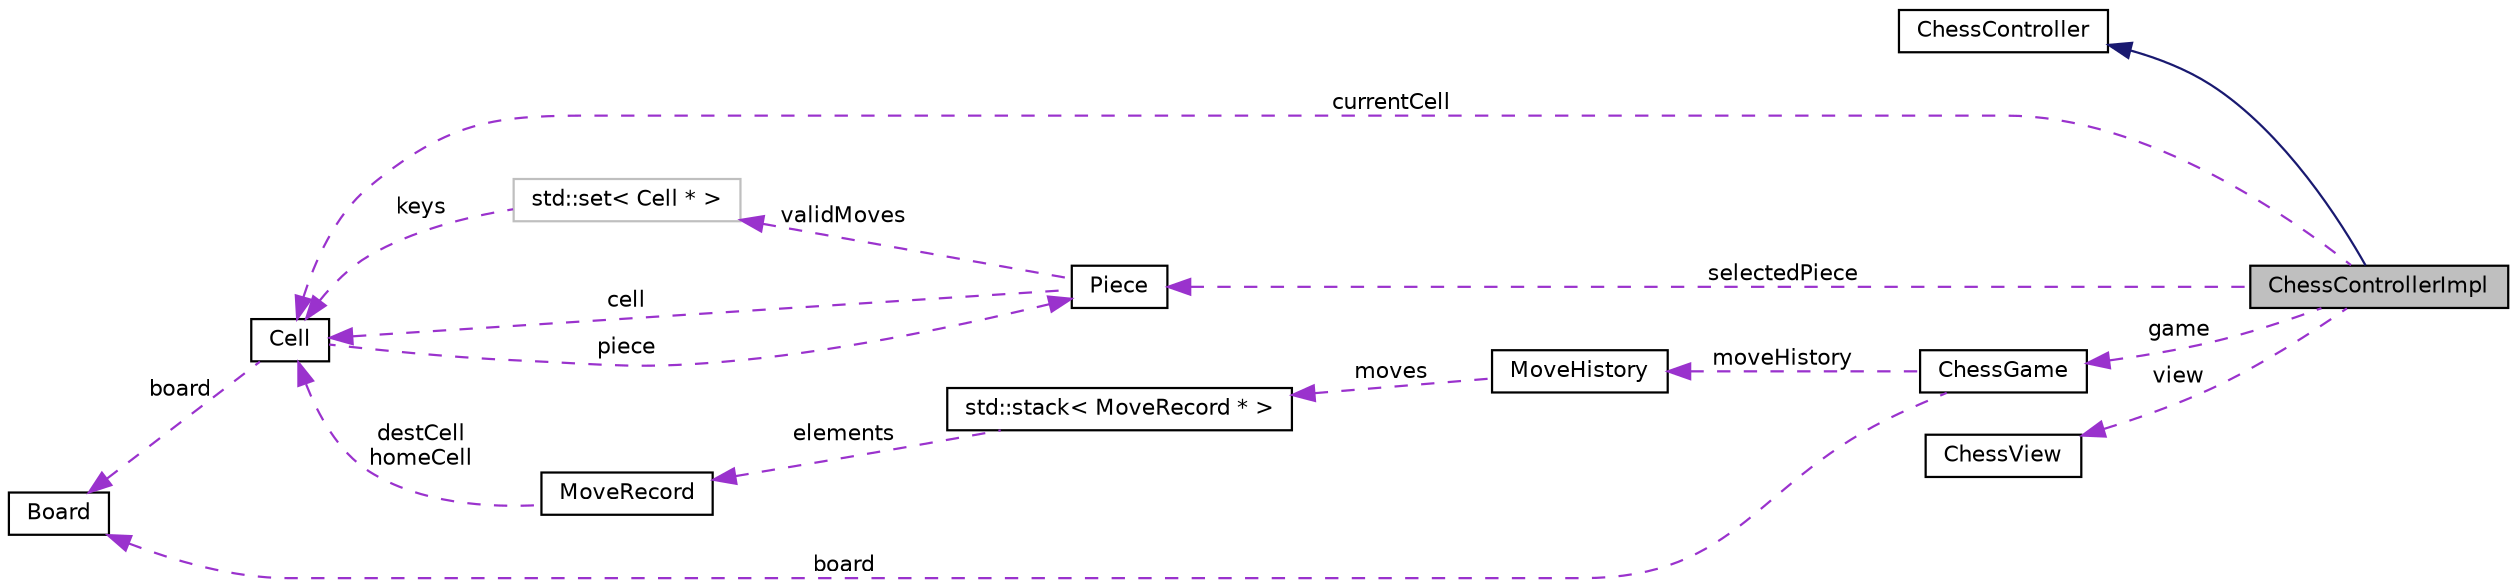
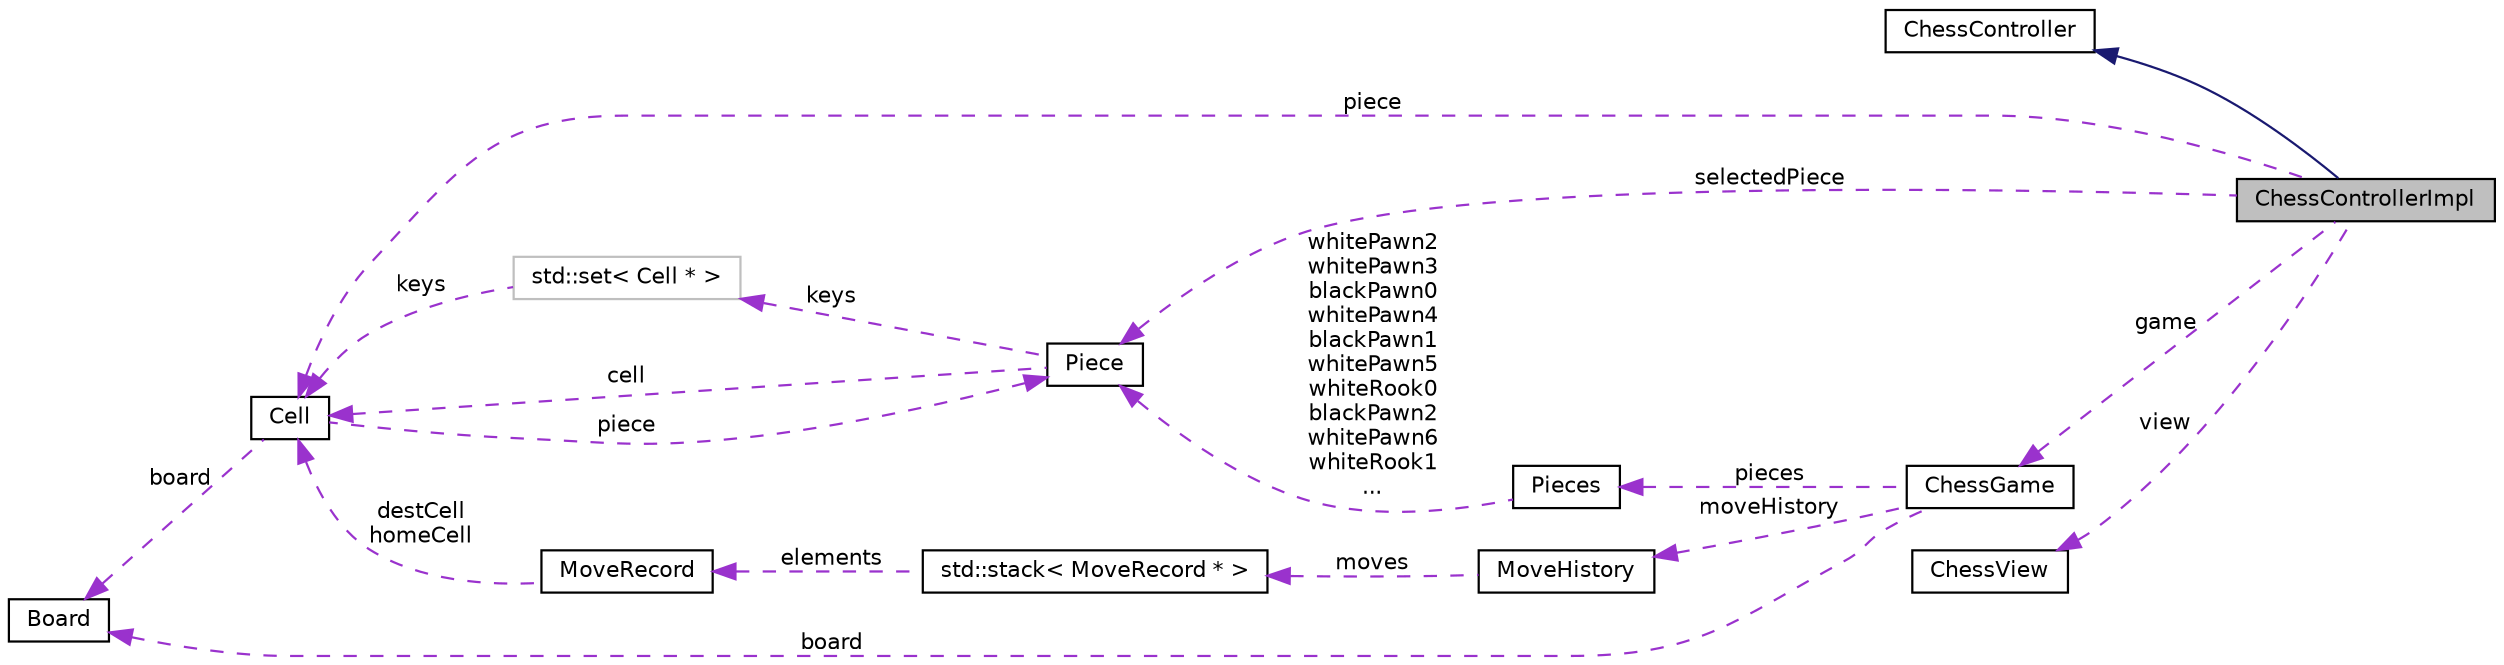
(1392, 103) -> (1373, 103)
(844, 217) -> (832, 297)
none -> (1567, 487)
